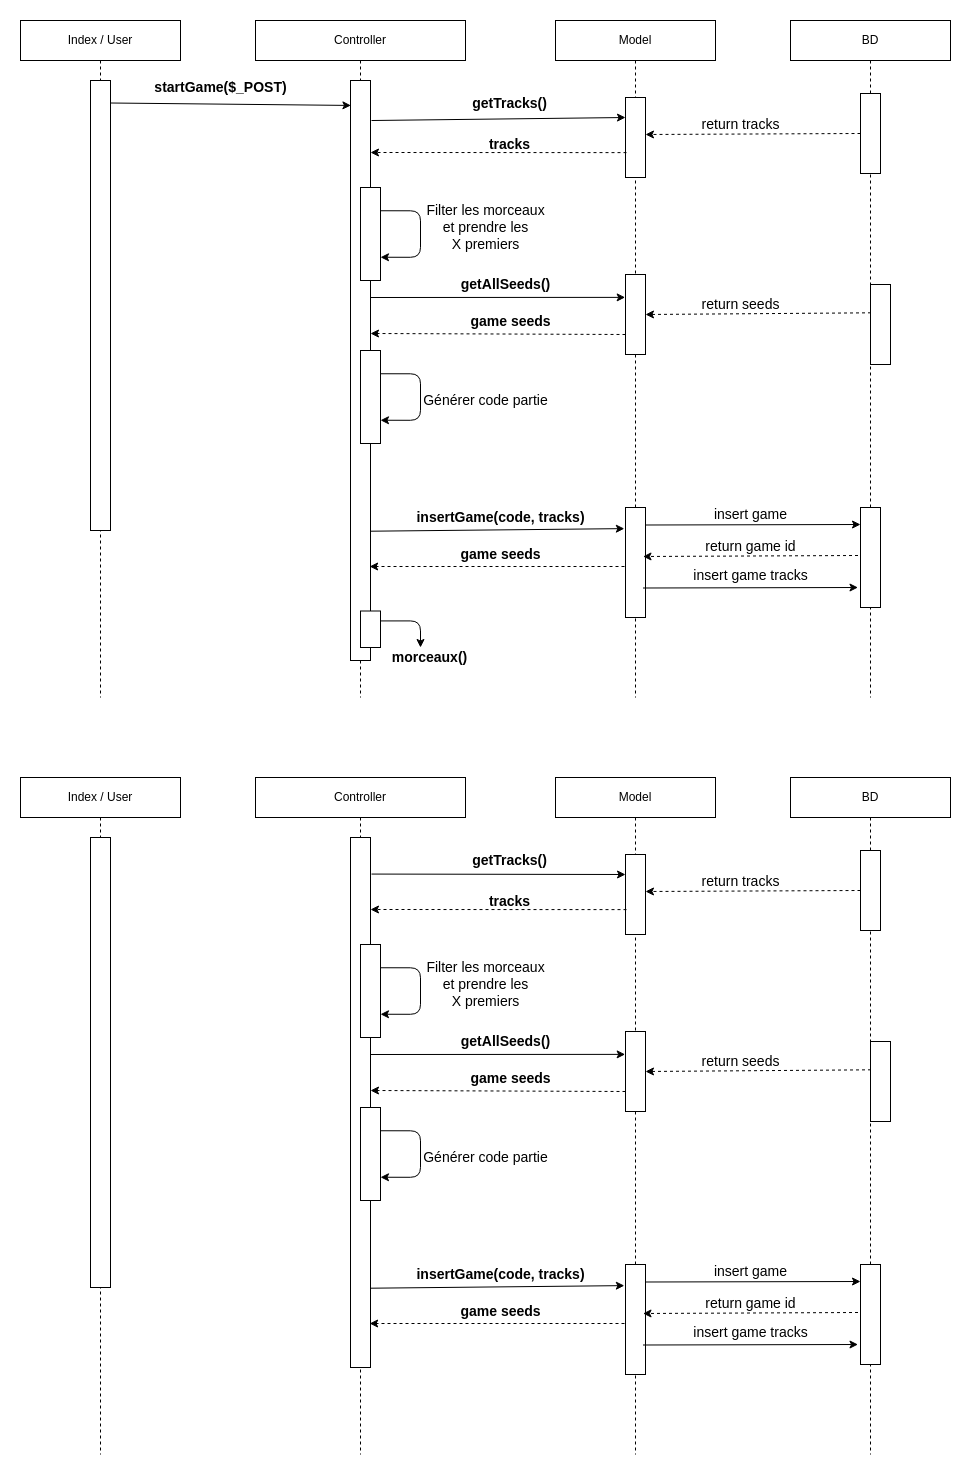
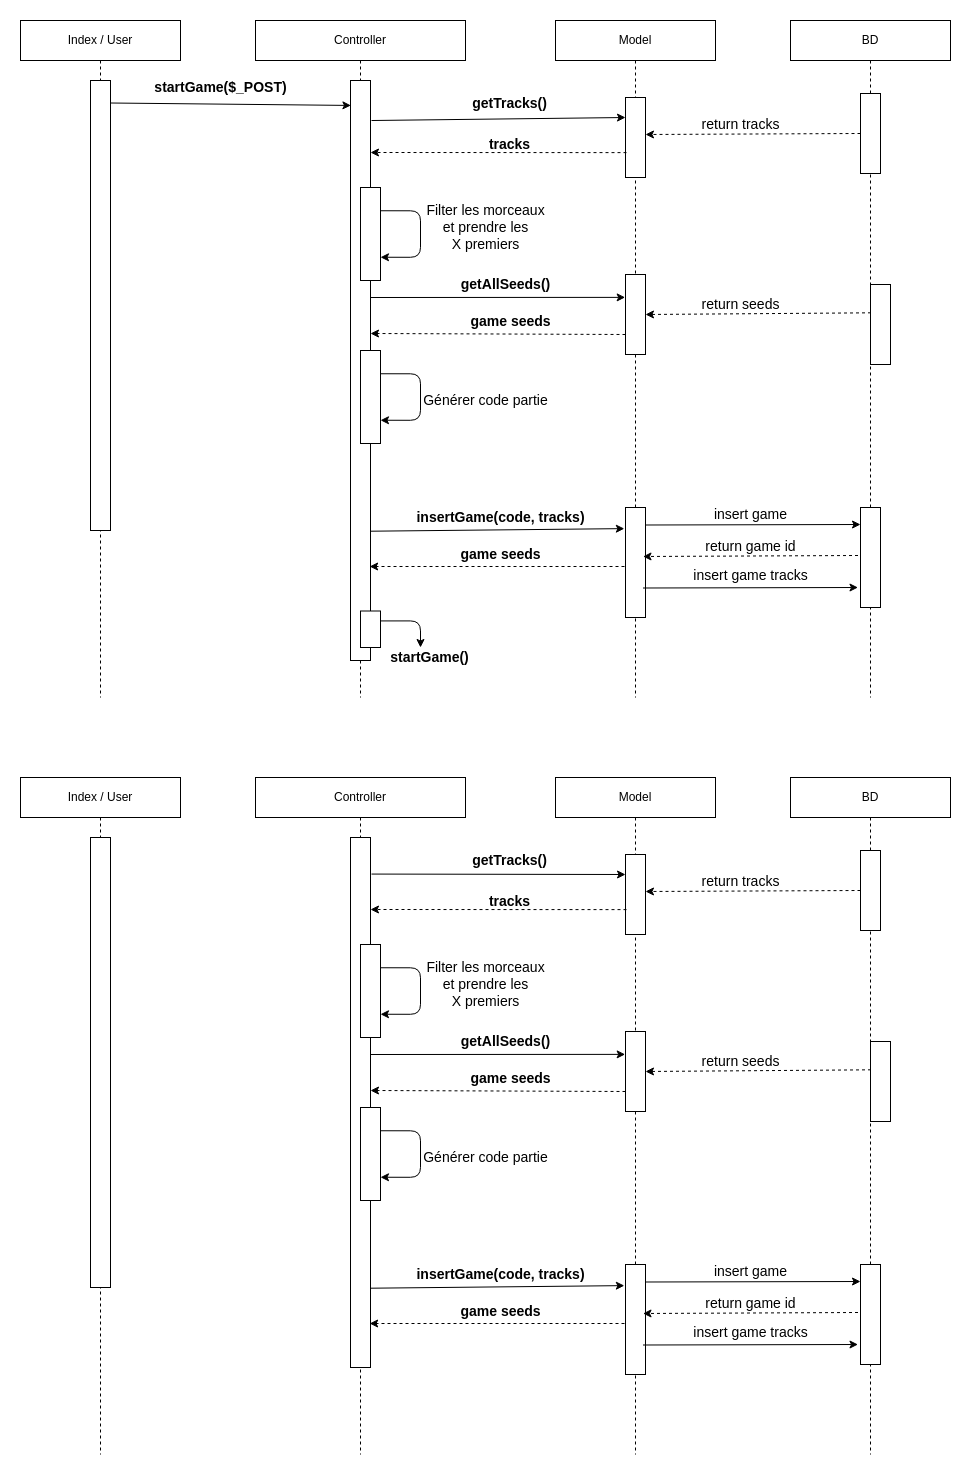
(430, 658) -> (430, 658)
